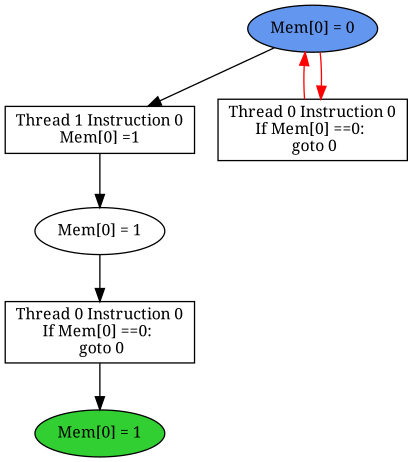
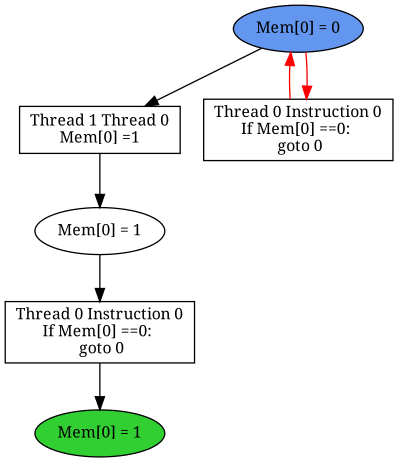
(100, 130) -> (100, 130)
